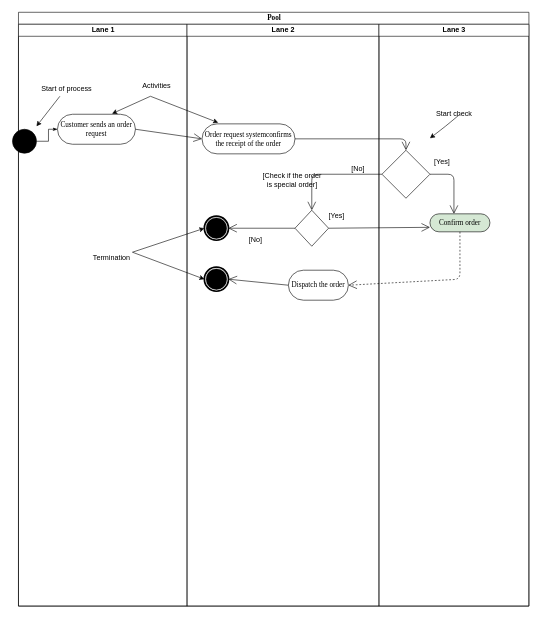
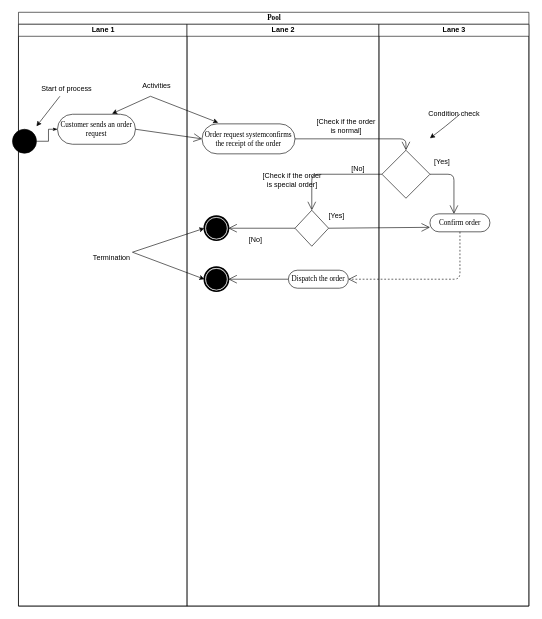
(454, 114) -> (454, 114)
none -> (346, 126)
(460, 223) -> (460, 223)
(318, 285) -> (318, 279)
